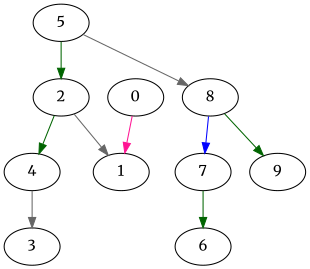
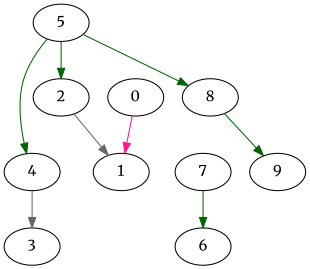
(131, 58) -> (131, 58)
(49, 130) -> (22, 88)
(207, 130) -> none
